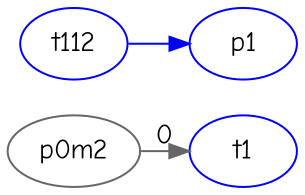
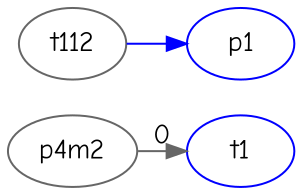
(74, 44) -> (73, 44)
(74, 151) -> (73, 151)
